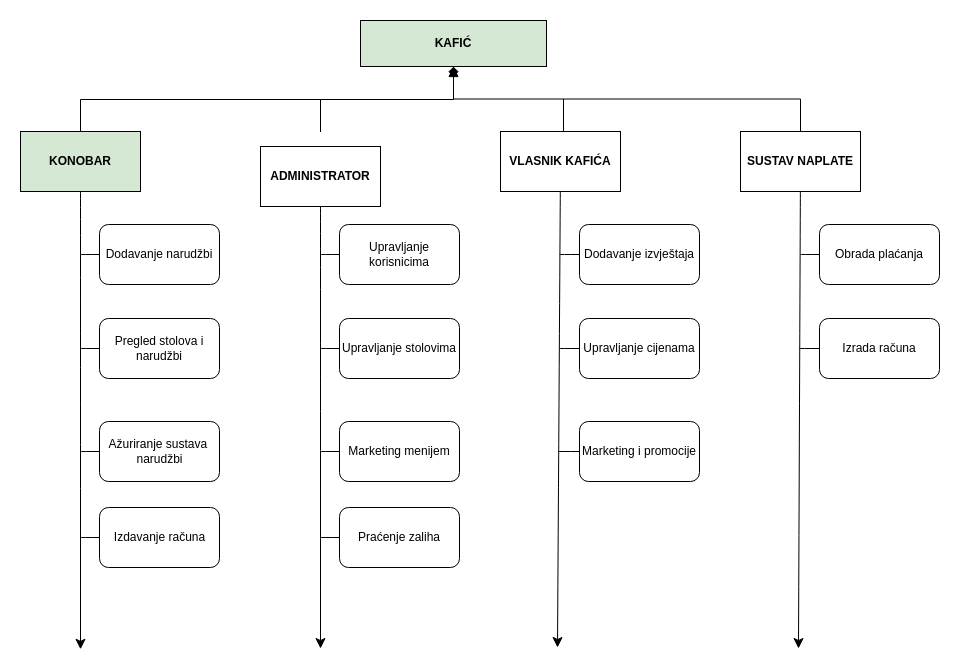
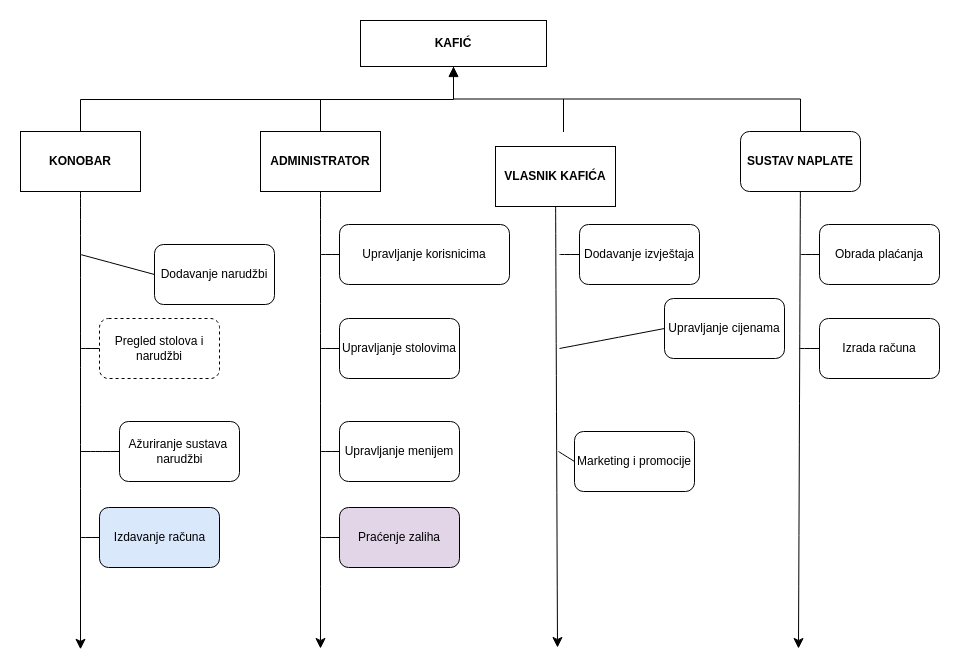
(454, 44) -> (454, 44)
(81, 131) -> (454, 72)
(81, 162) -> (81, 162)
(561, 162) -> (556, 177)
(801, 162) -> (801, 162)
(321, 177) -> (321, 162)
(160, 255) -> (215, 275)
(400, 255) -> (425, 255)
(160, 349) -> (160, 349)
(640, 349) -> (725, 329)
(160, 452) -> (180, 452)
(400, 452) -> (400, 452)
(640, 452) -> (635, 462)
(160, 538) -> (160, 538)
(400, 538) -> (400, 538)
